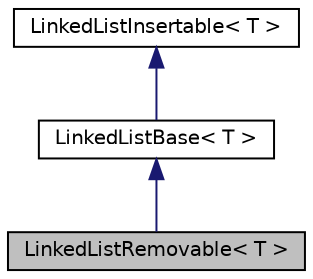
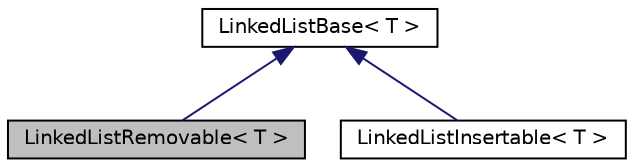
(156, 94) -> (410, 89)
